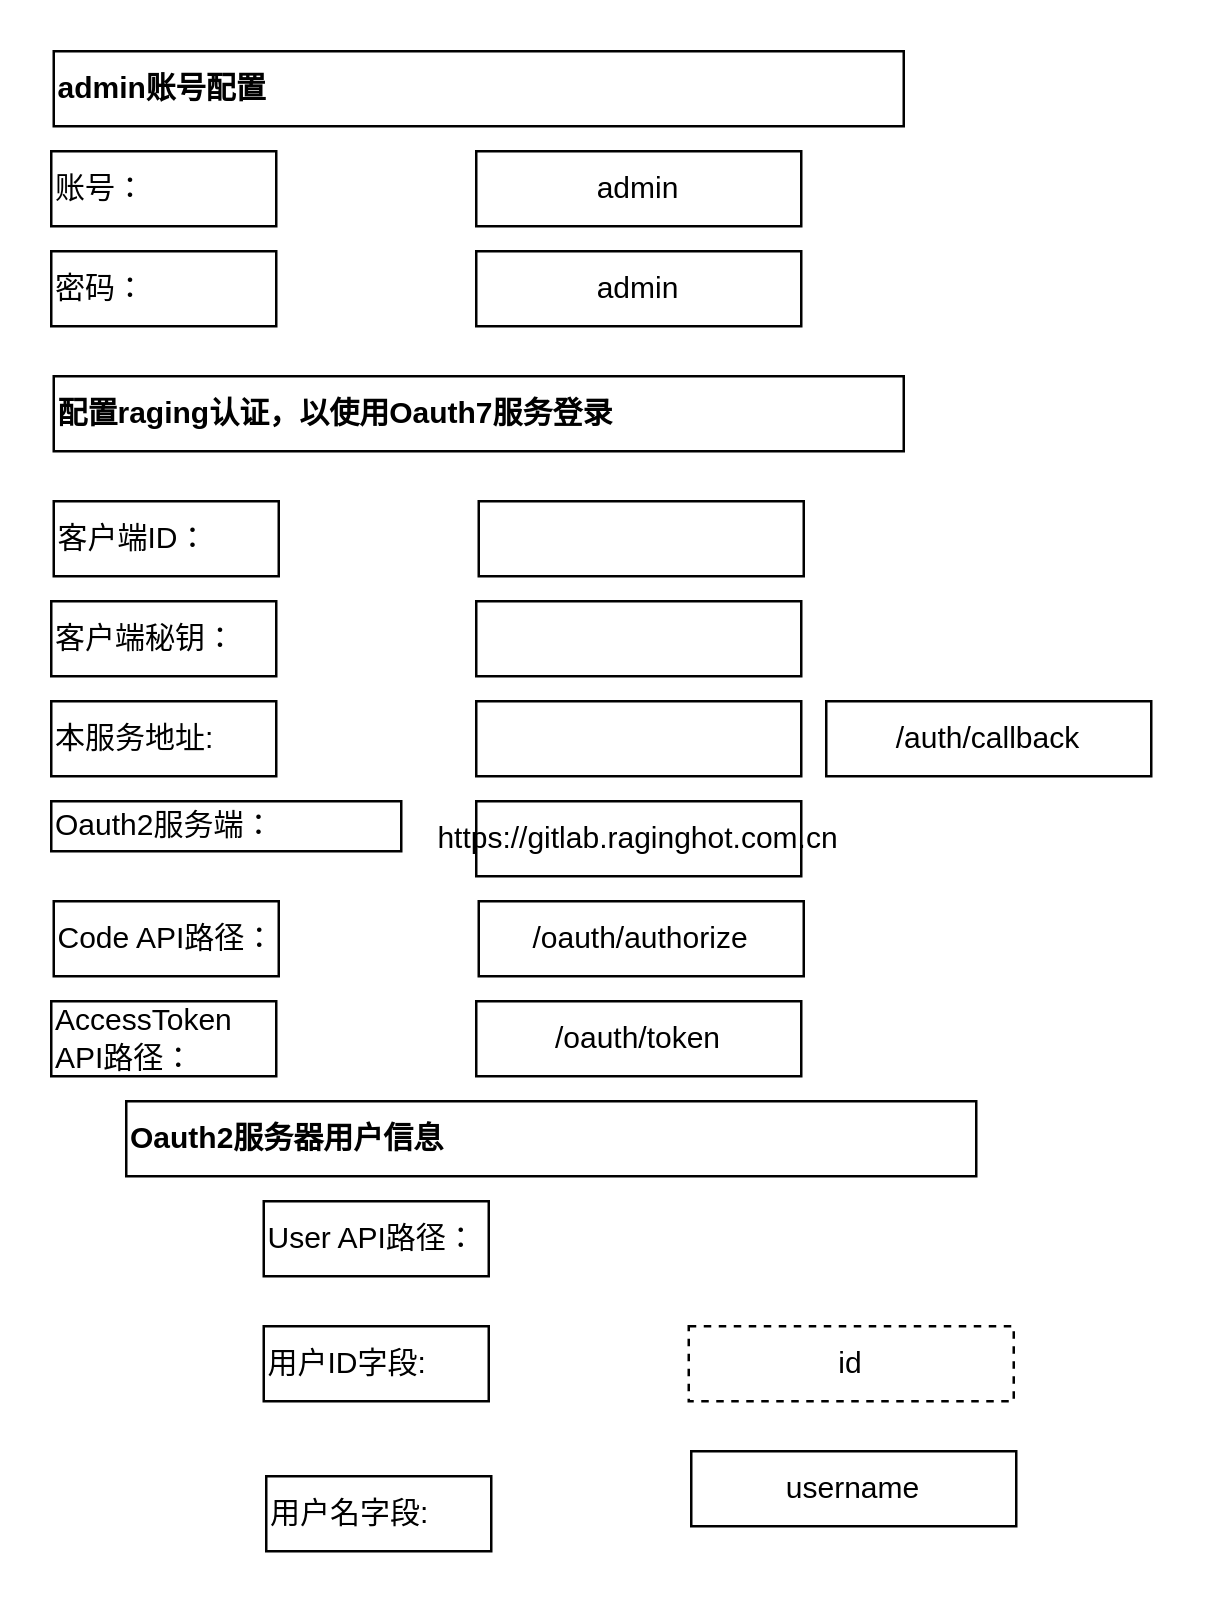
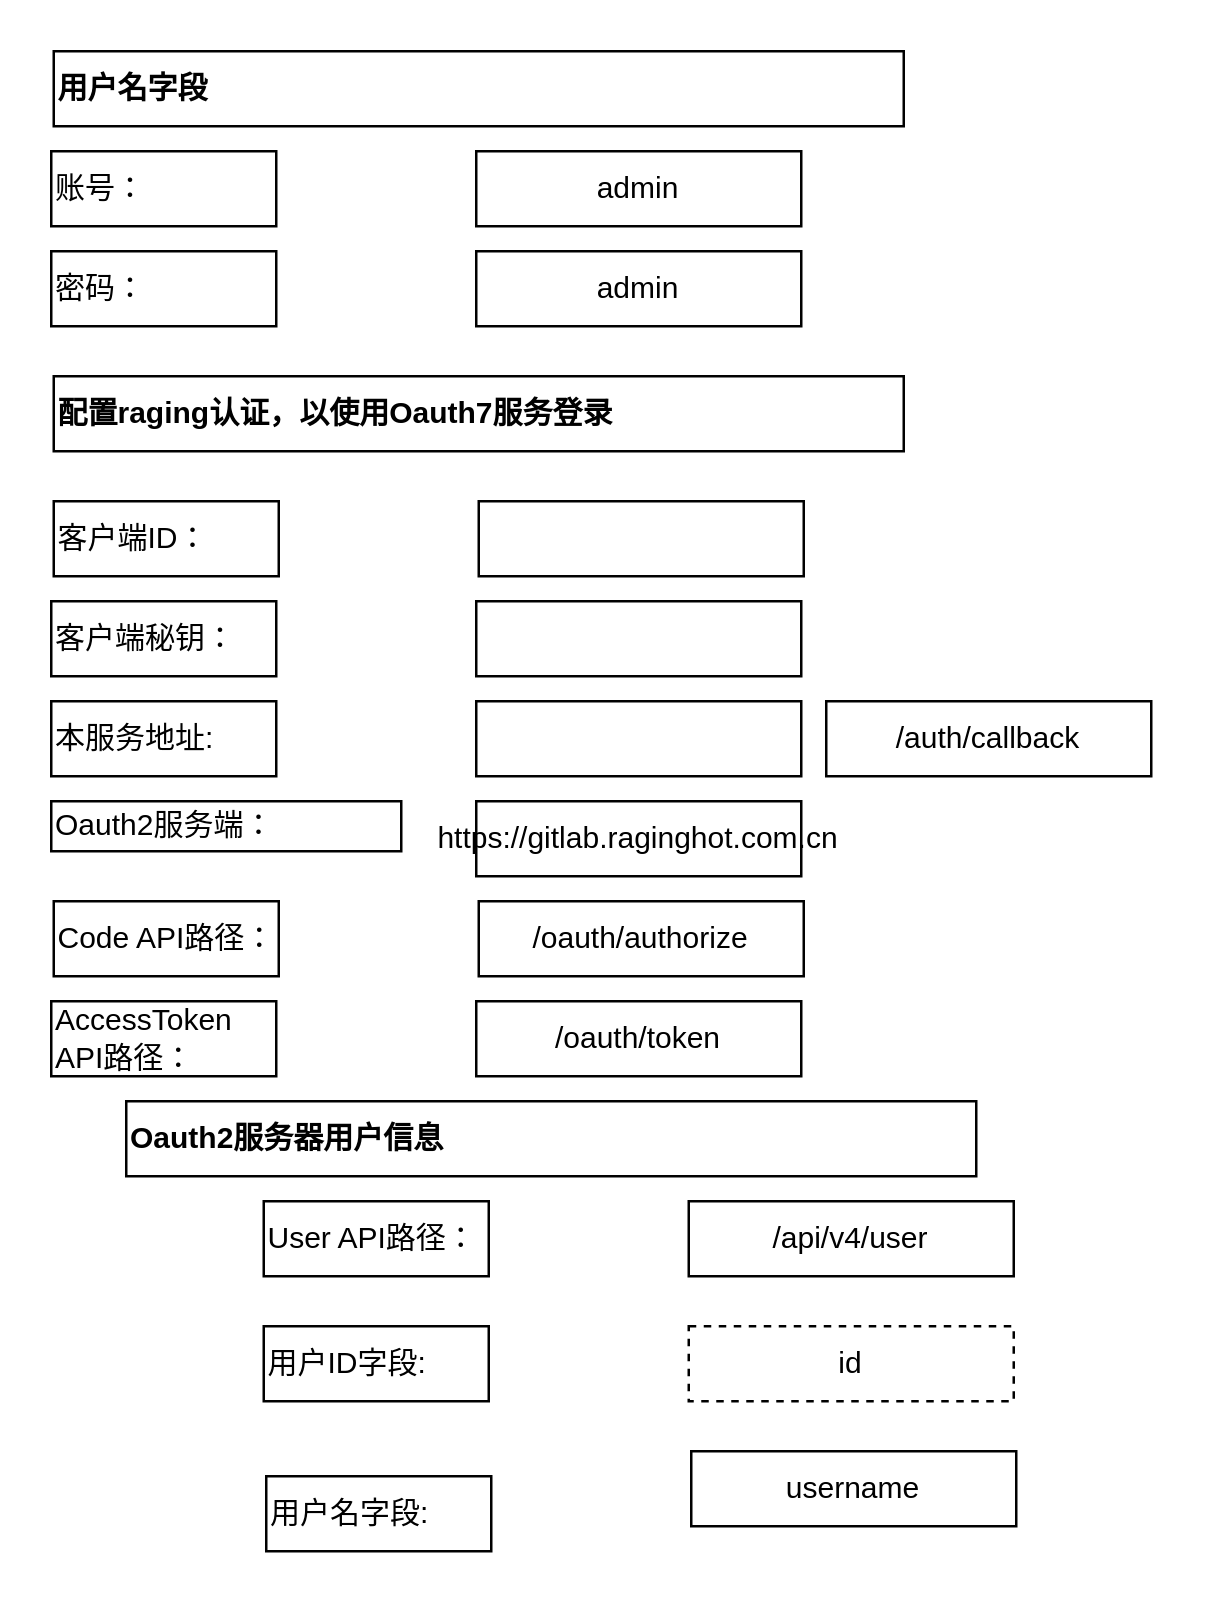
(157, 89) -> (134, 89)
none -> (851, 1239)
